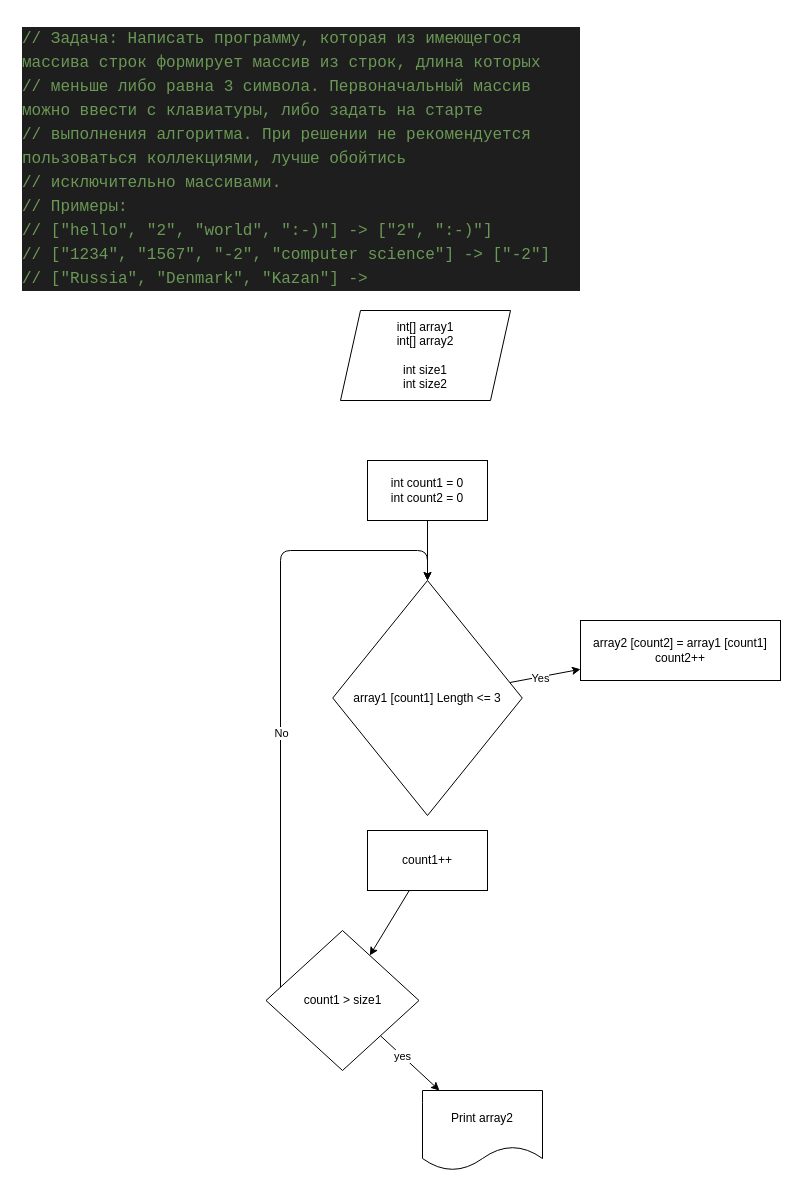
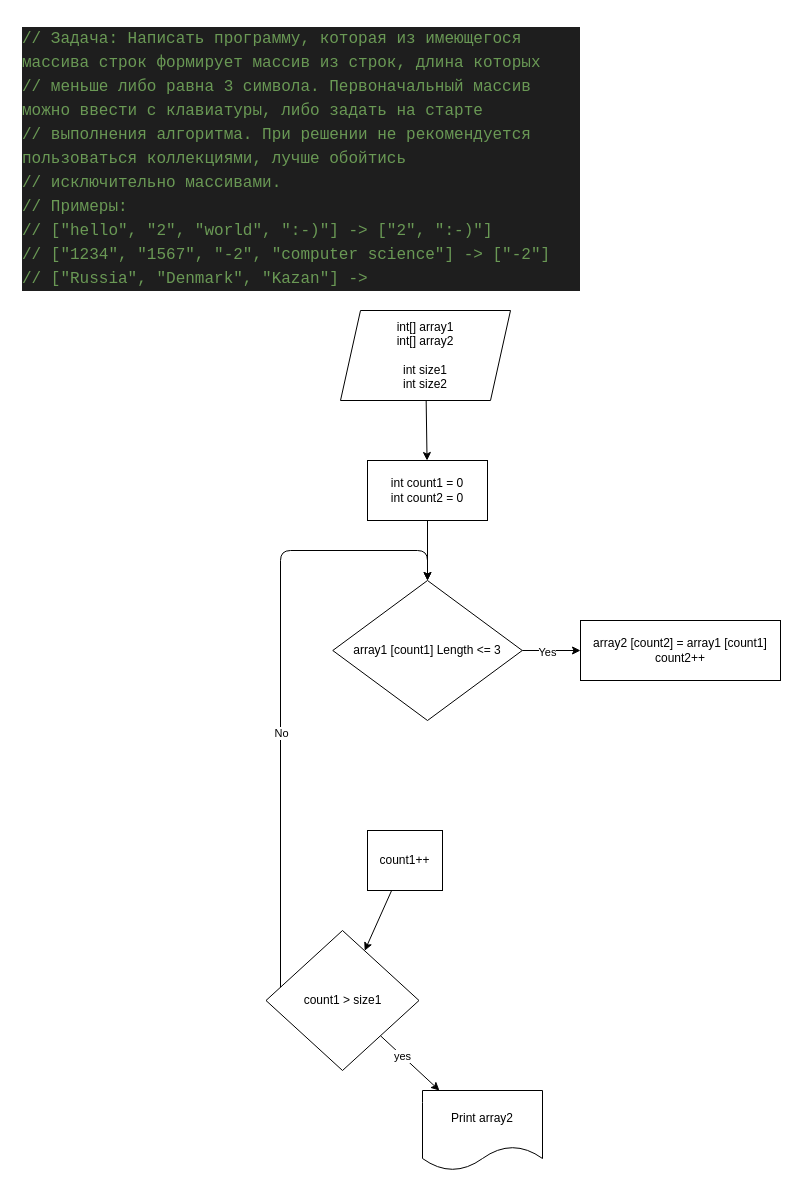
none -> (427, 427)
(428, 698) -> (428, 651)
(428, 861) -> (405, 861)
